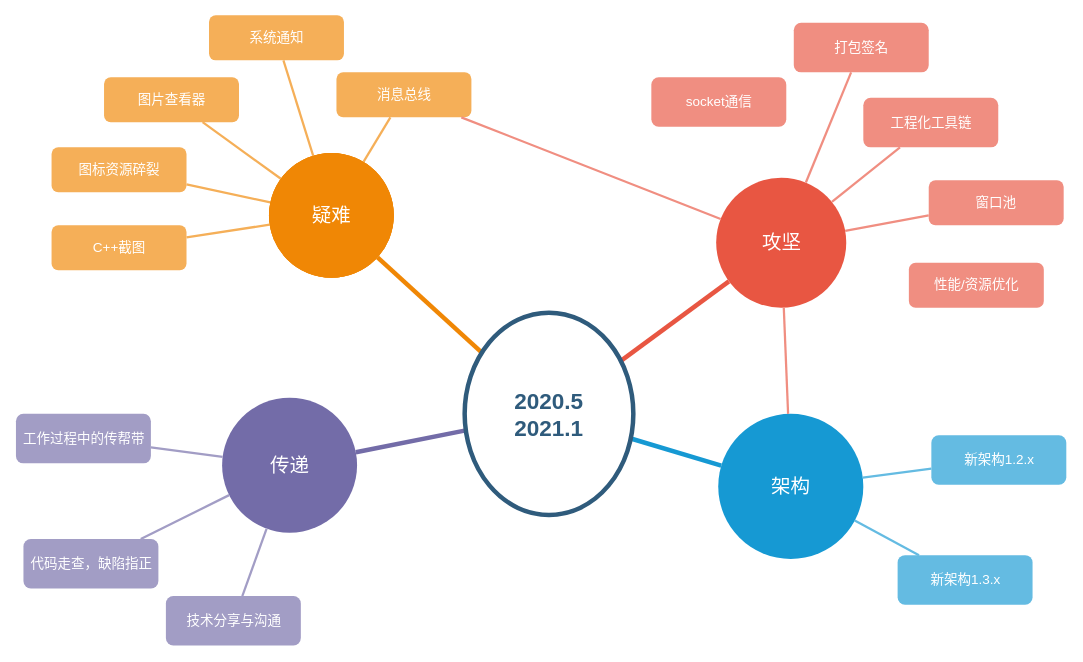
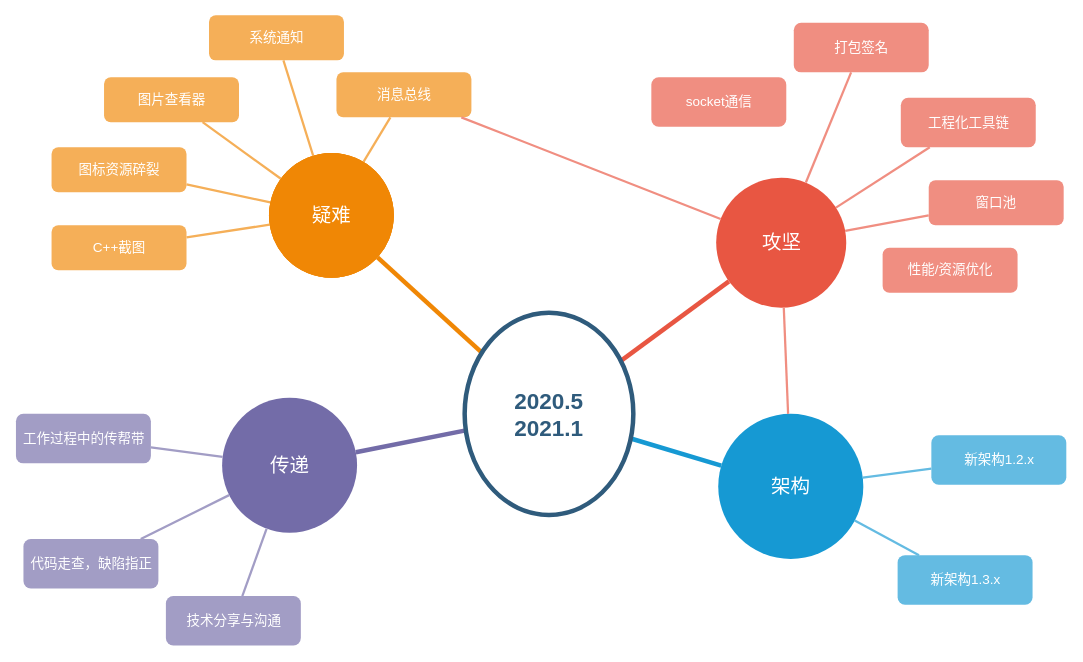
(931, 123) -> (968, 123)
(977, 285) -> (950, 270)
